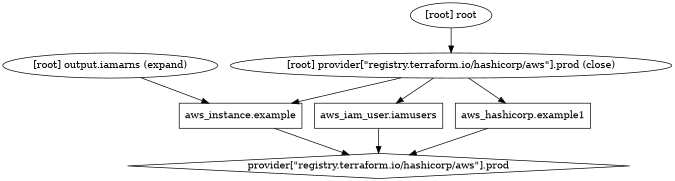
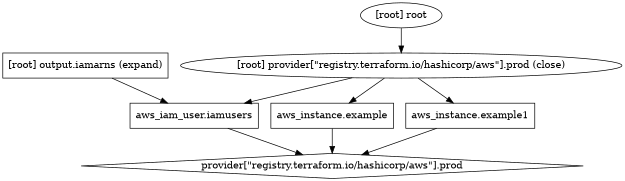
(110, 66) -> (85, 66)
(171, 89) -> (137, 89)
(523, 116) -> (470, 116)
